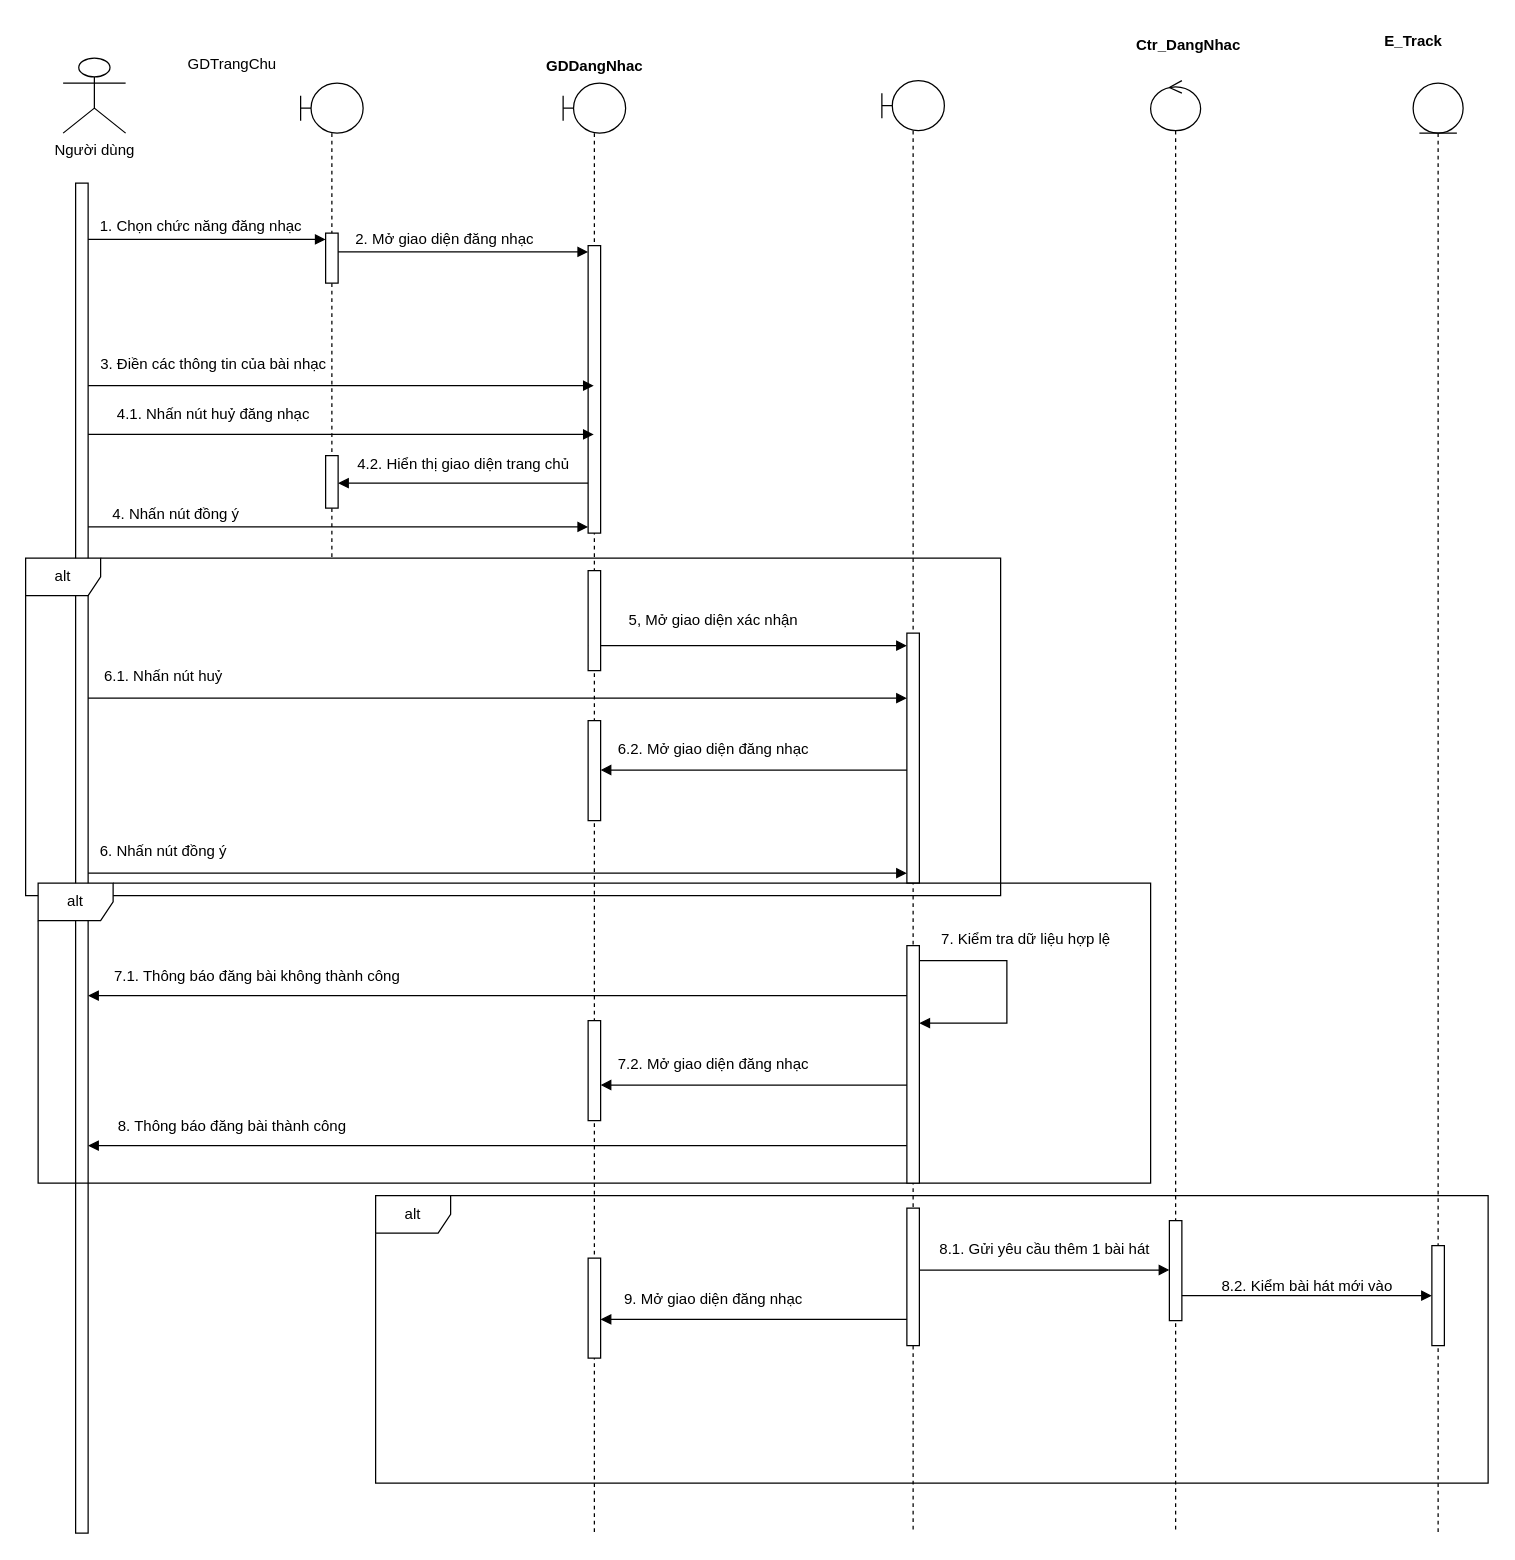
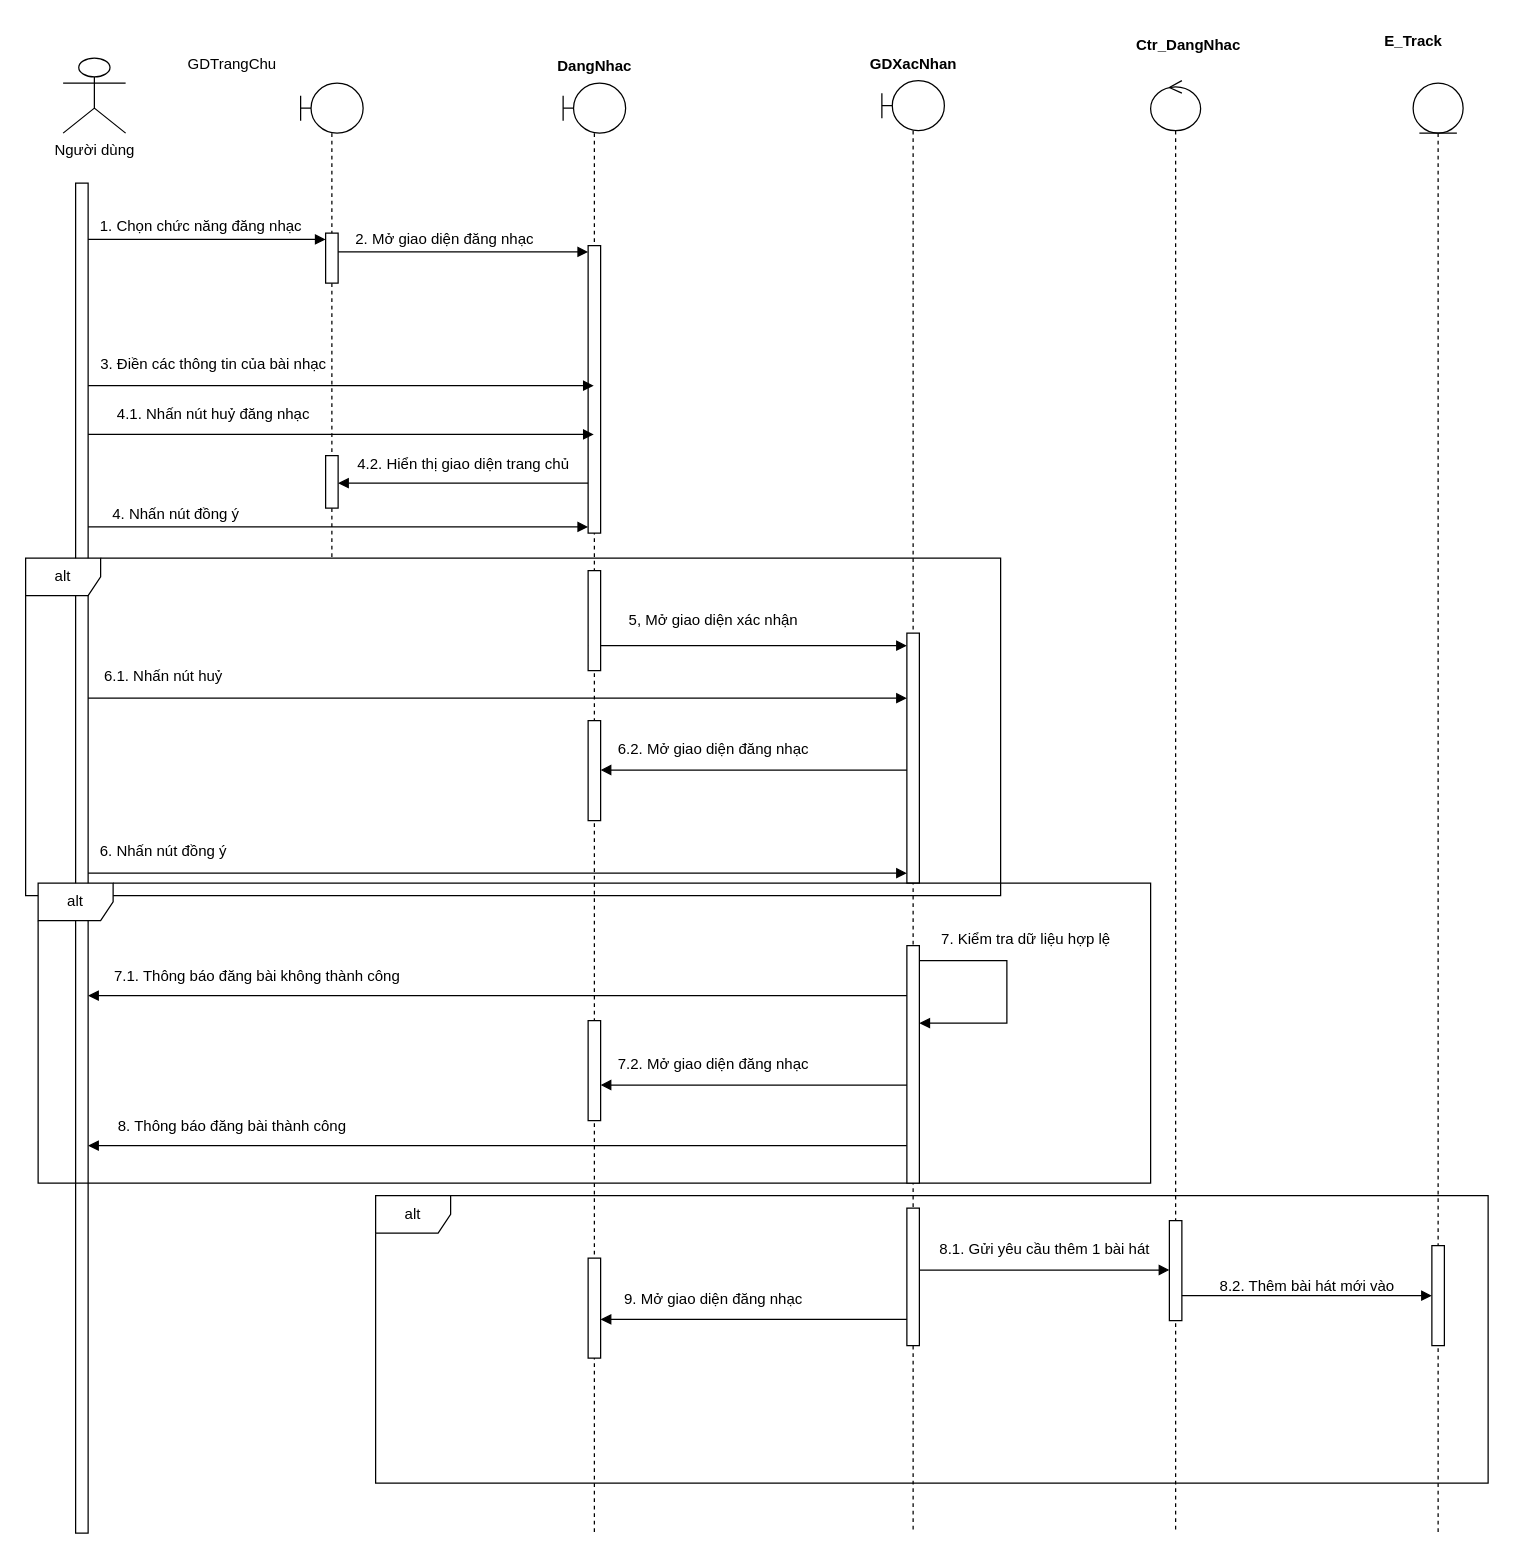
none -> (913, 64)
(595, 67) -> (595, 67)
(1308, 1287) -> (1308, 1287)
